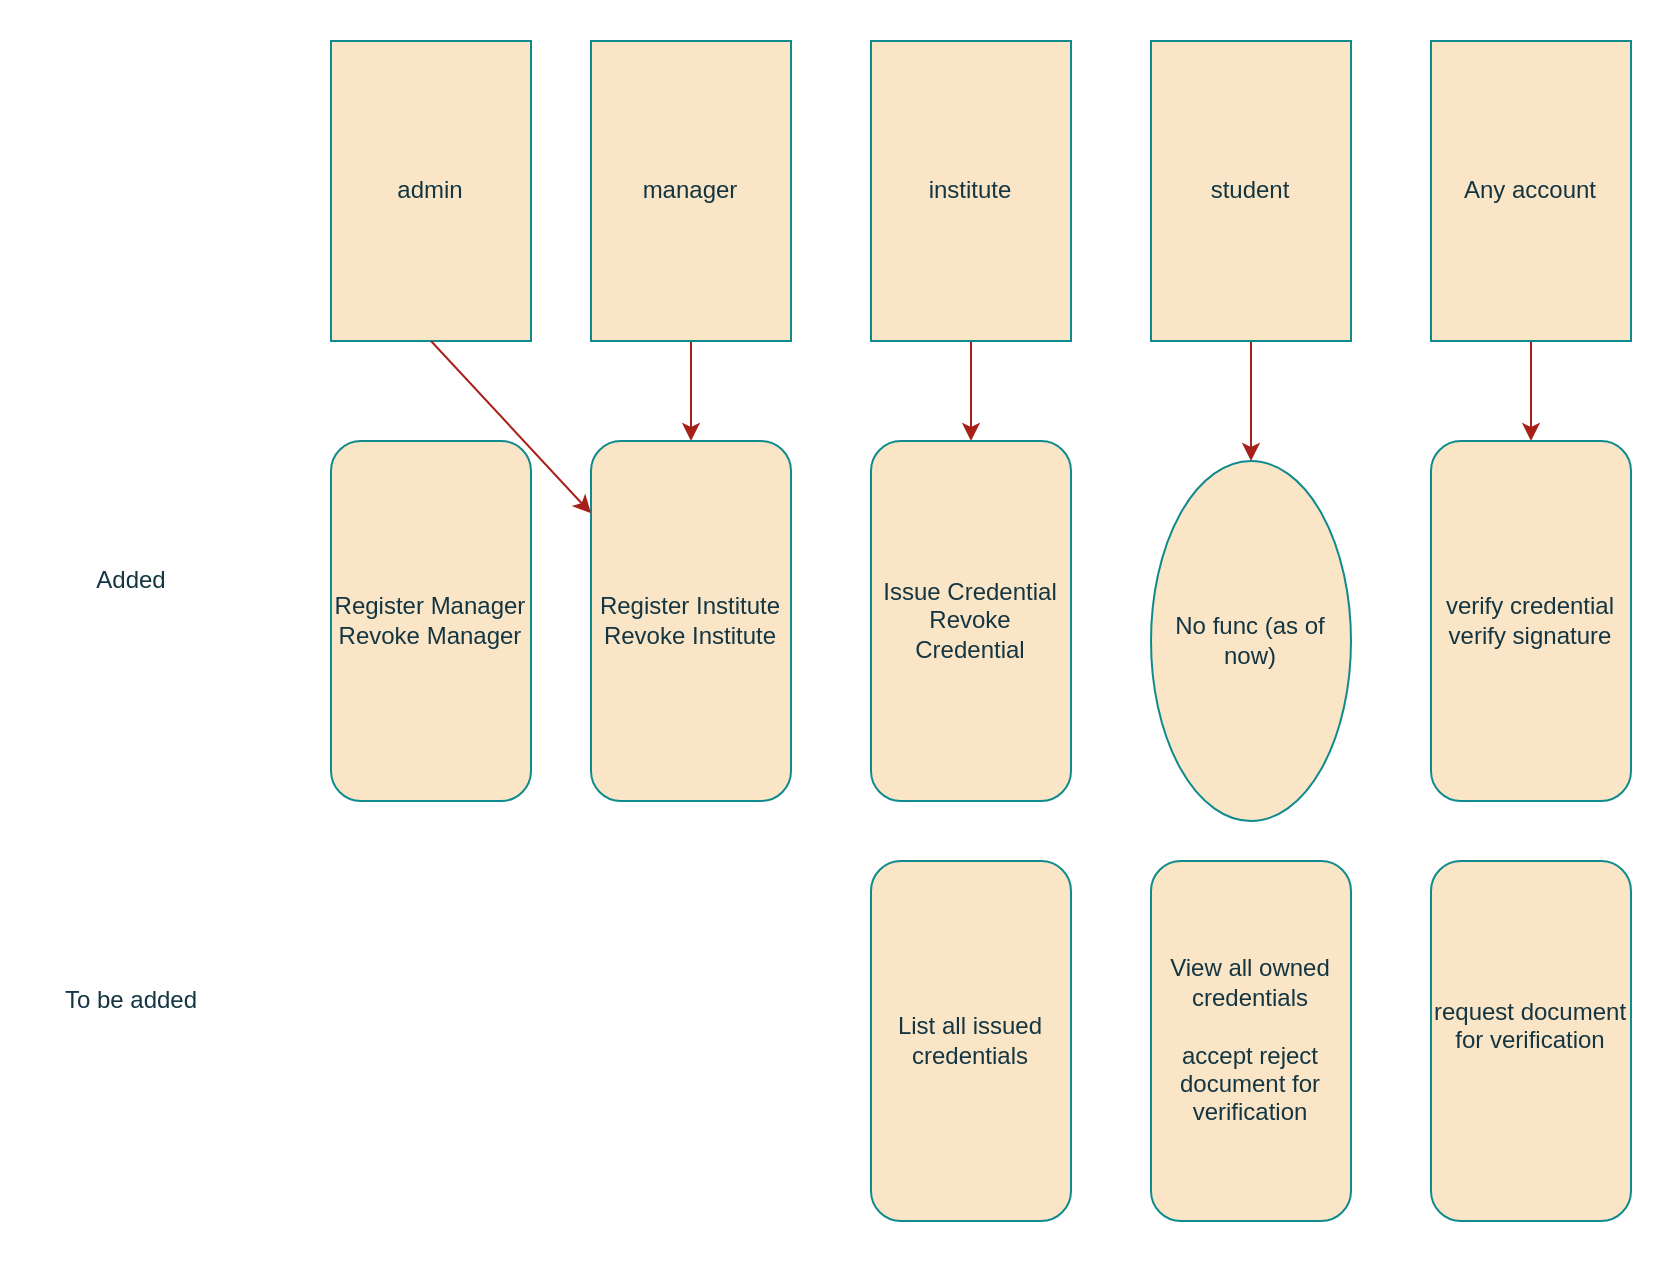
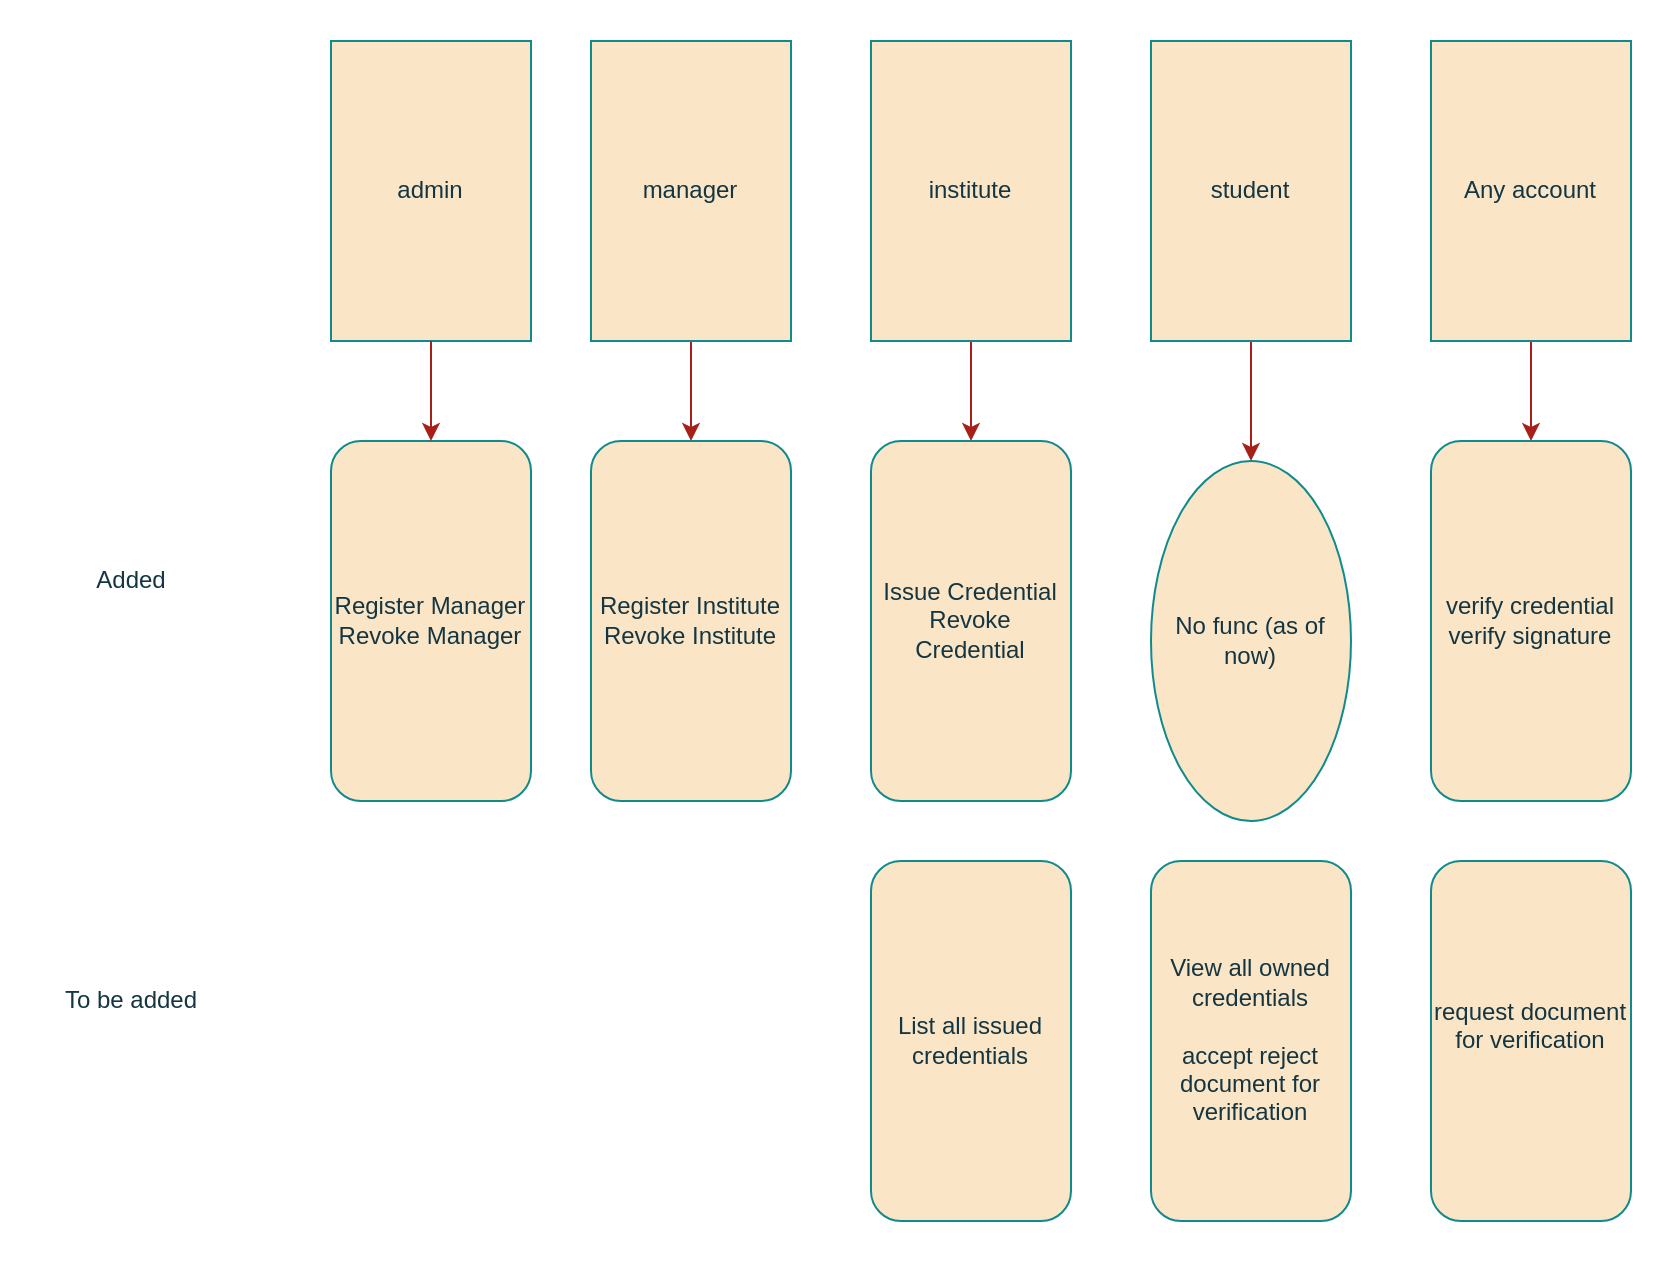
(507, 422) -> (431, 384)
